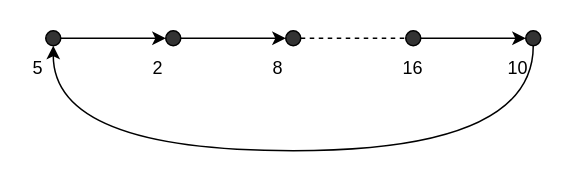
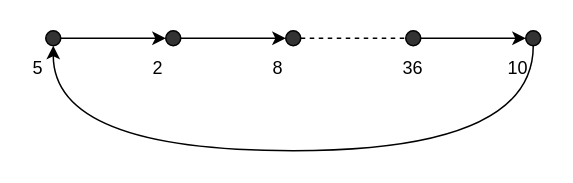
(413, 68) -> (413, 68)
